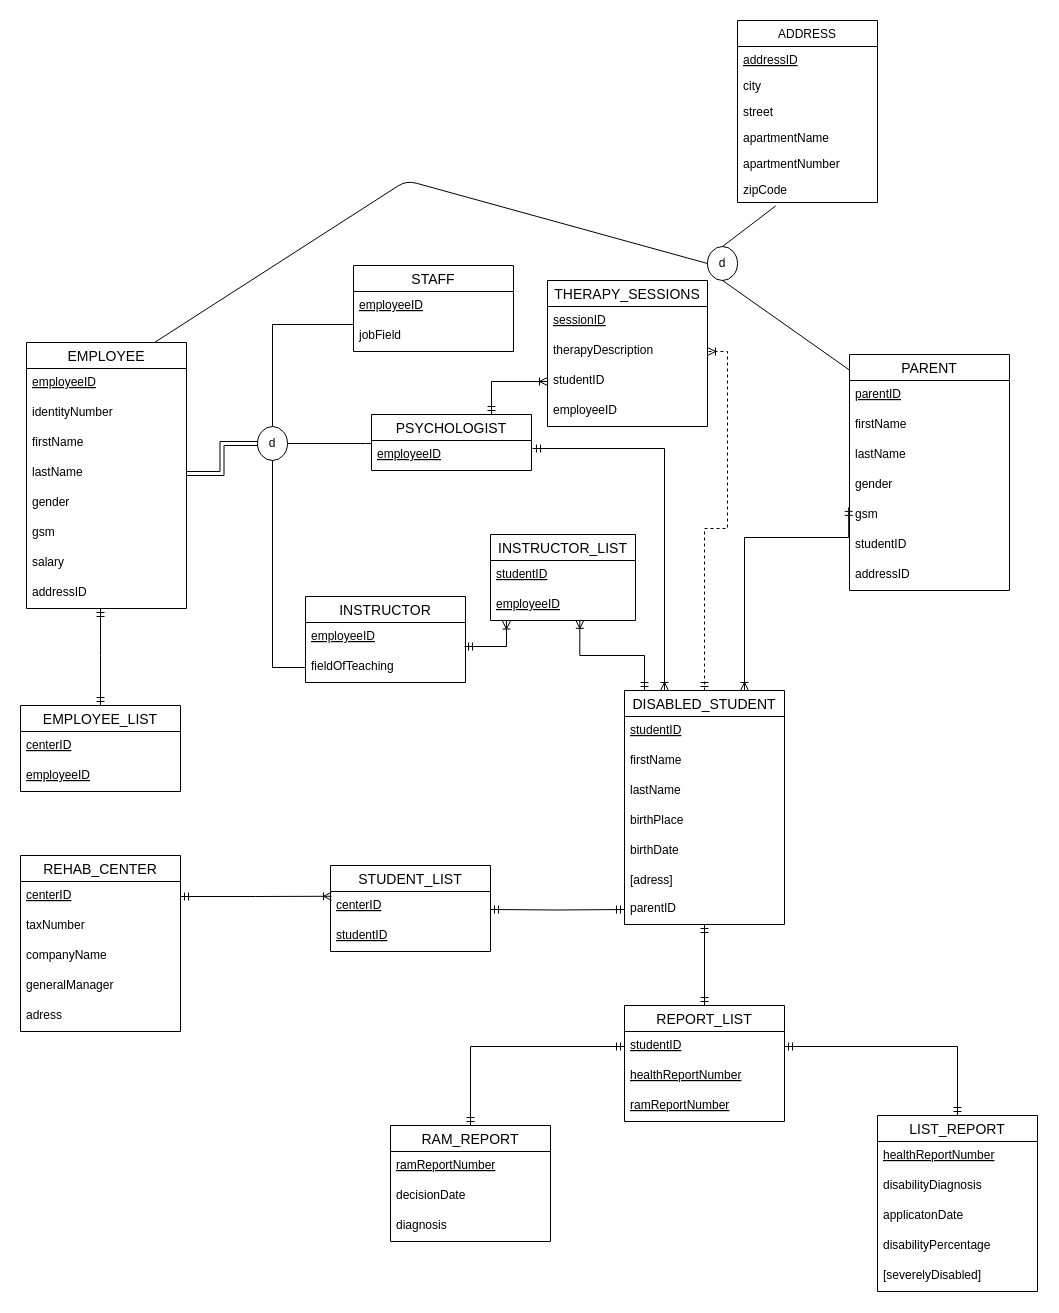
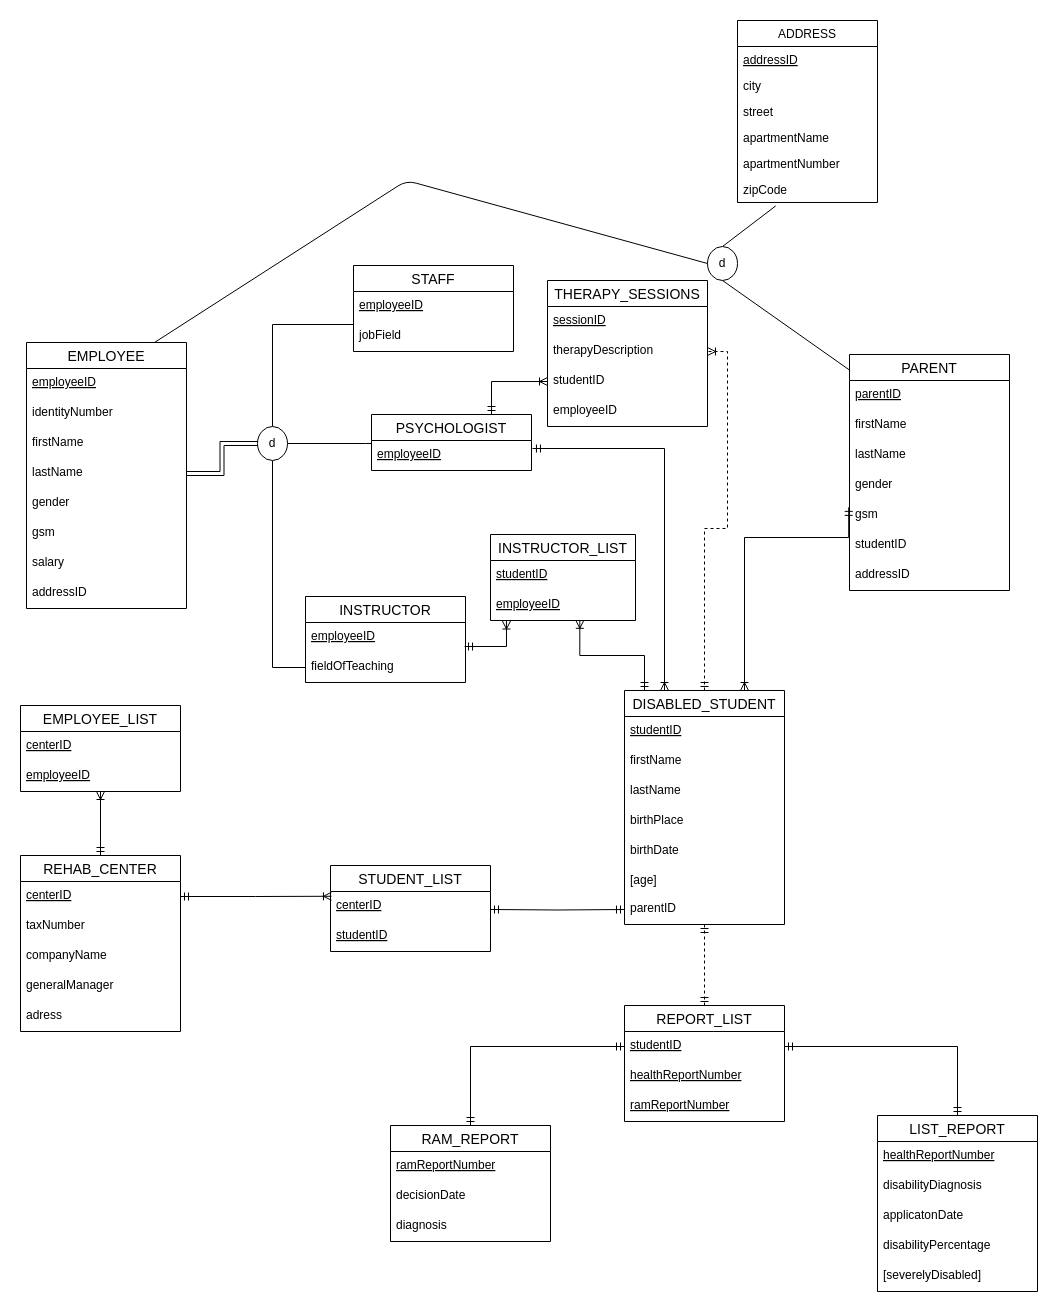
(101, 658) -> none
none -> (101, 825)
(657, 880) -> (647, 880)
(705, 966) -> (705, 966)
